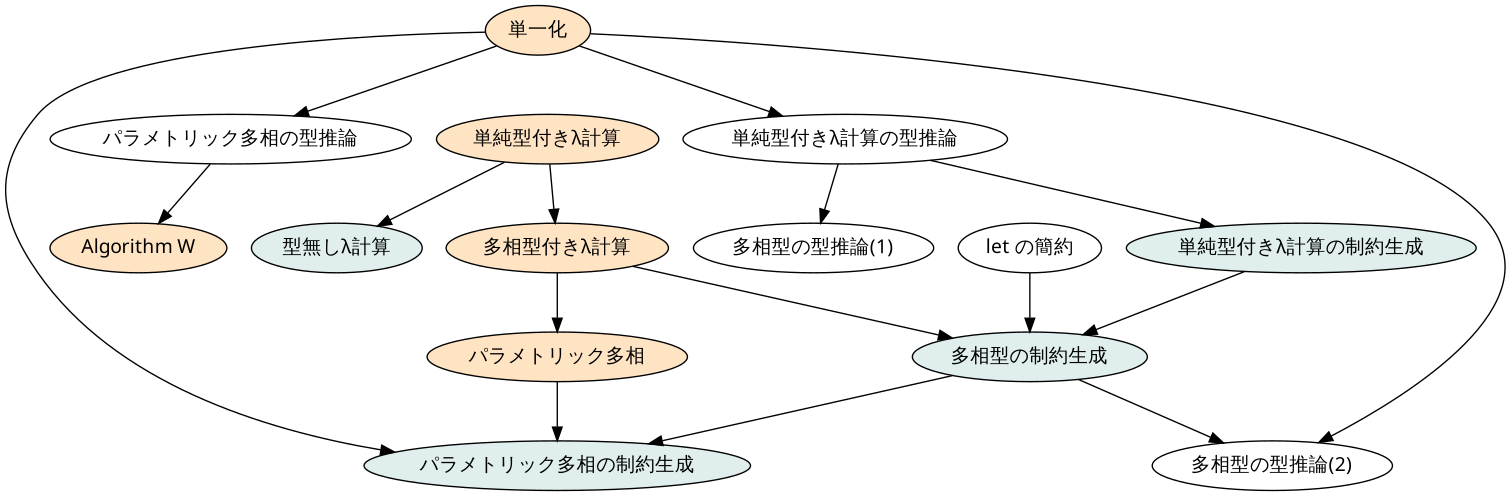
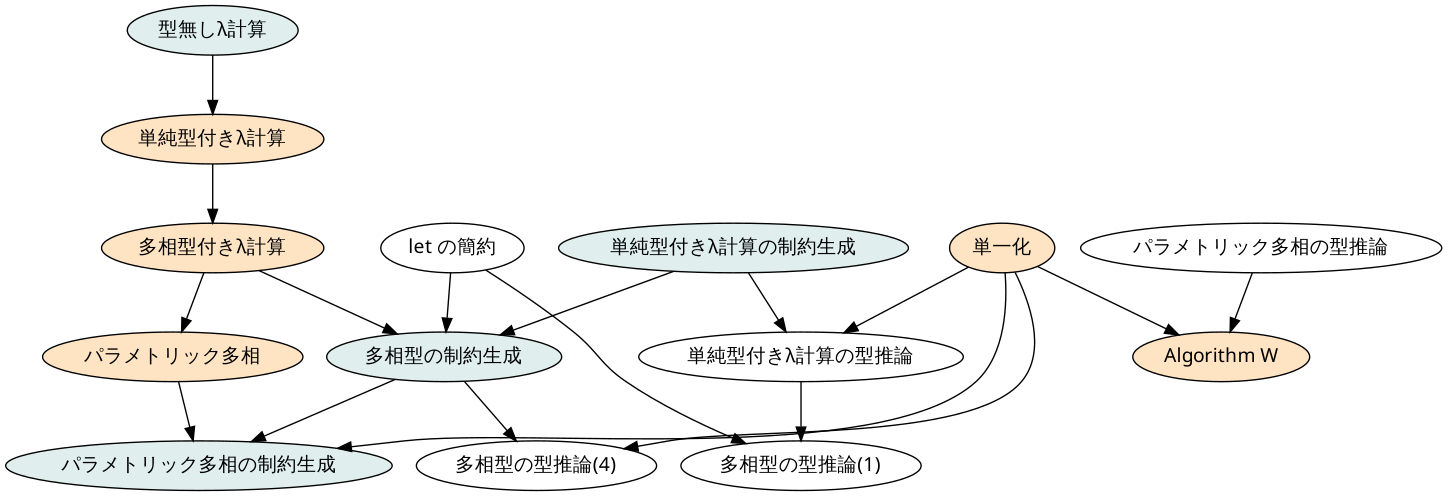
(402, 79) -> (1102, 298)
(447, 191) -> (213, 78)
(1066, 192) -> (764, 297)
none -> (604, 363)
(1272, 466) -> (536, 466)
